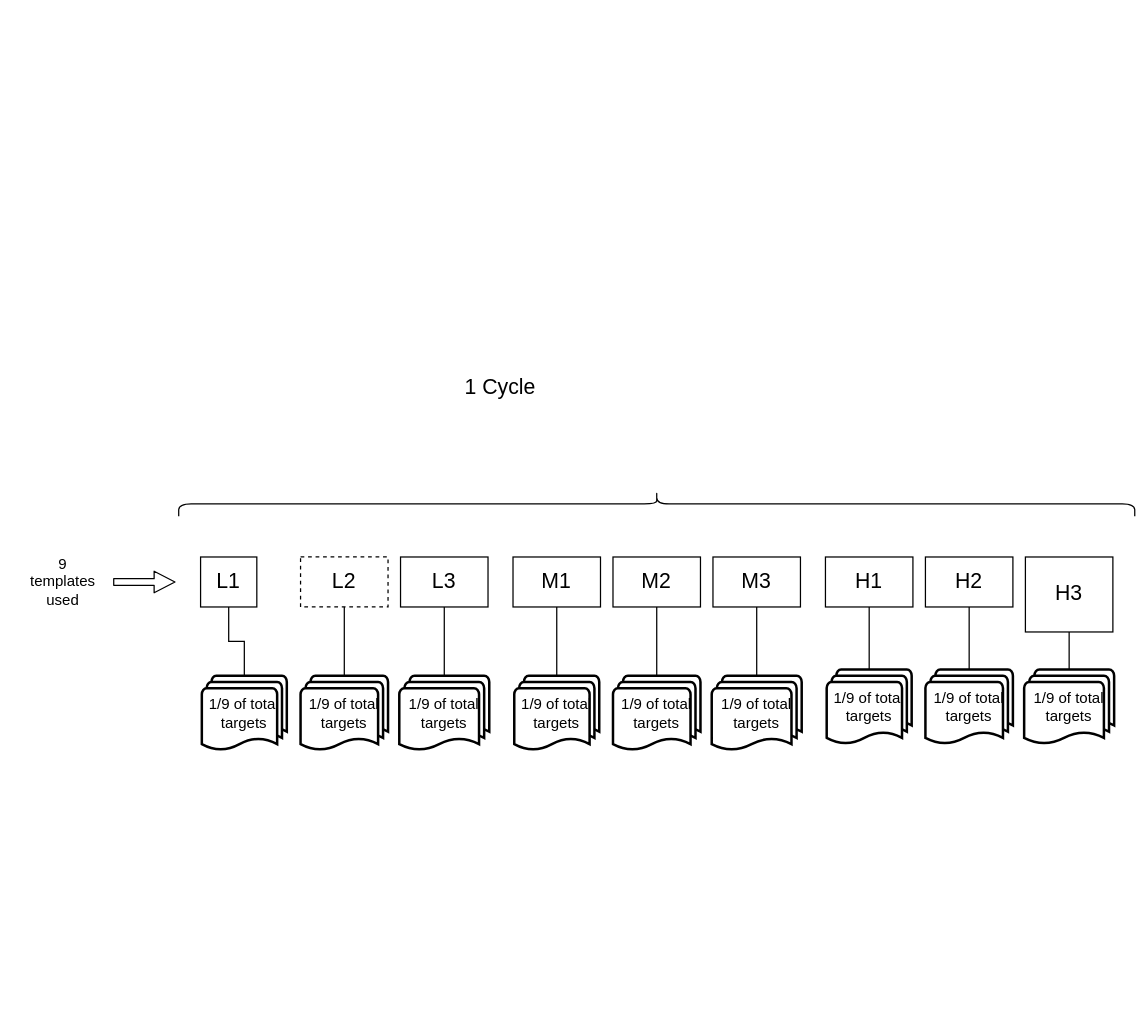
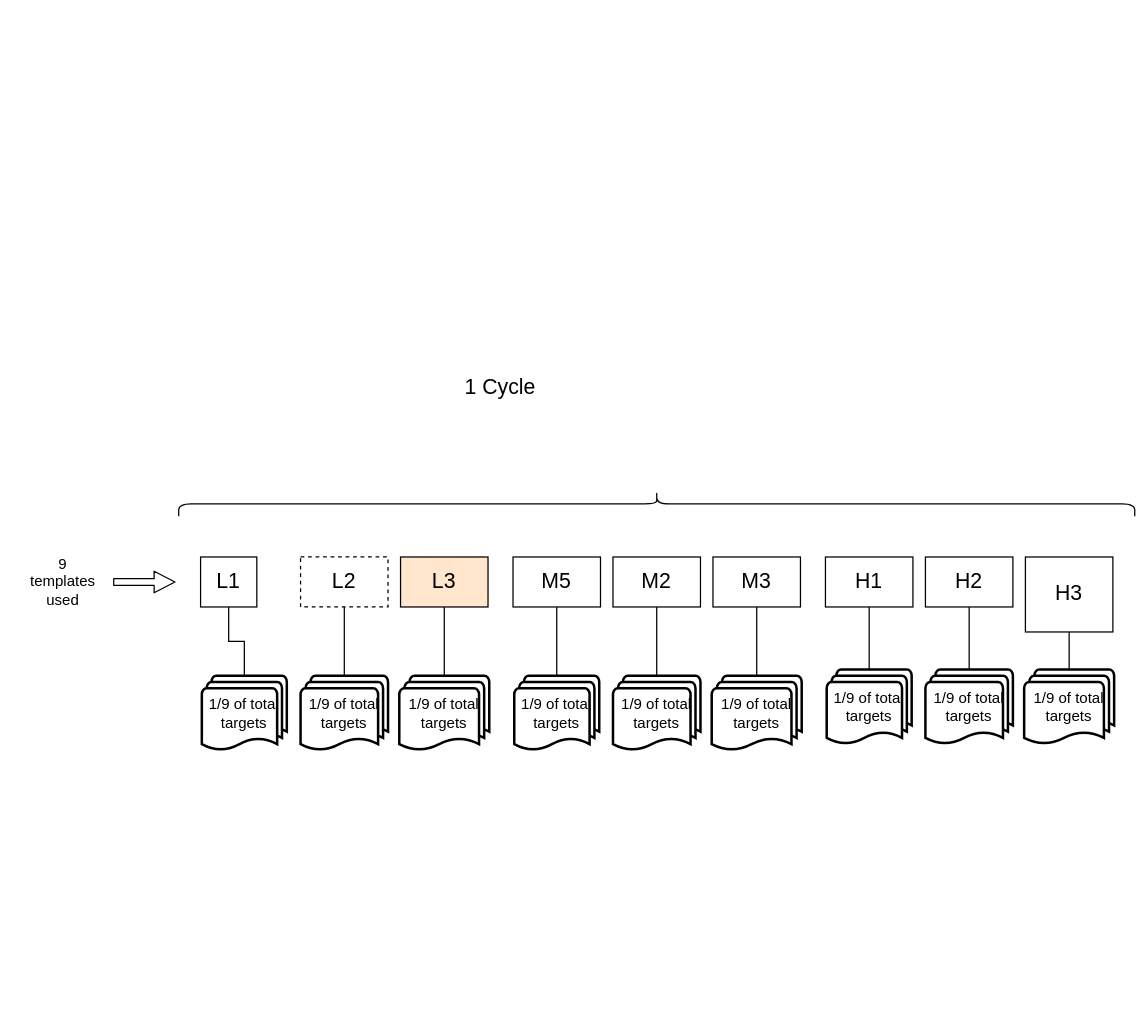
(444, 582) -> (444, 582)
(557, 582) -> (557, 582)
